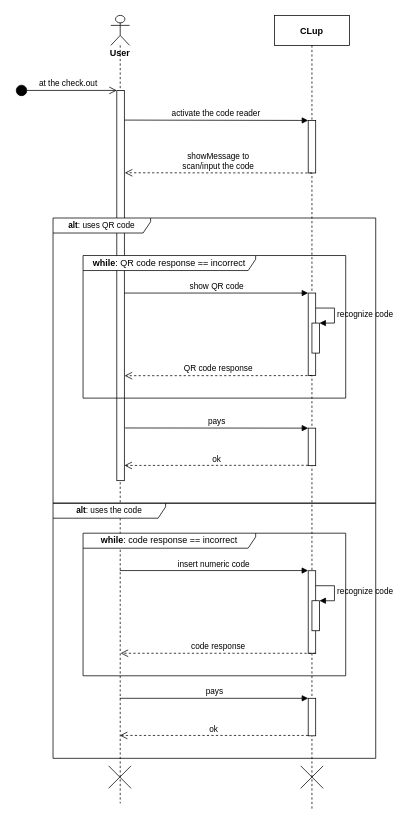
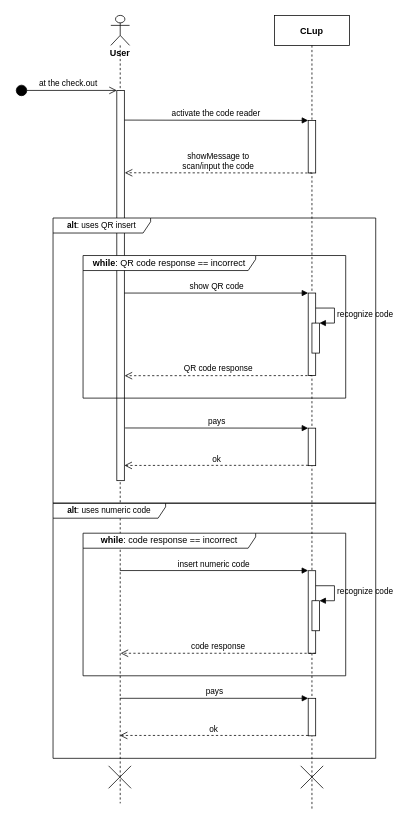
(102, 225) -> (102, 225)
(109, 510) -> (109, 510)
